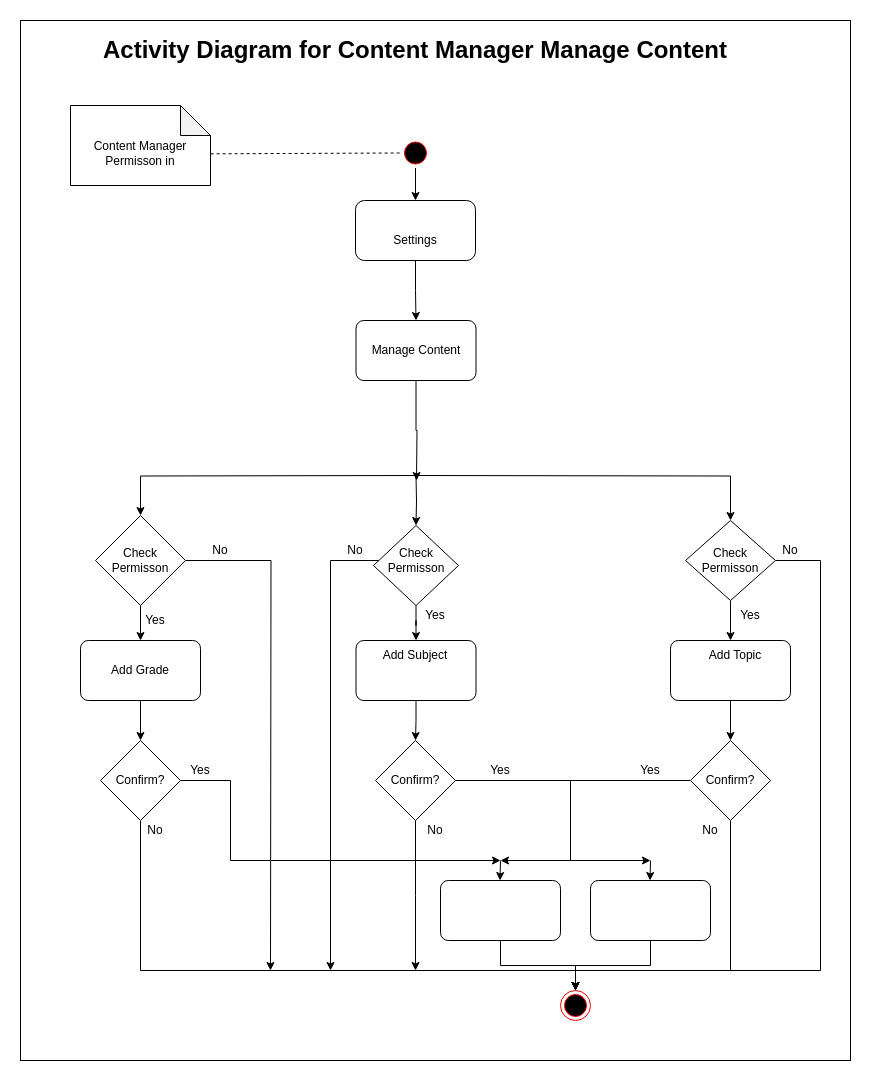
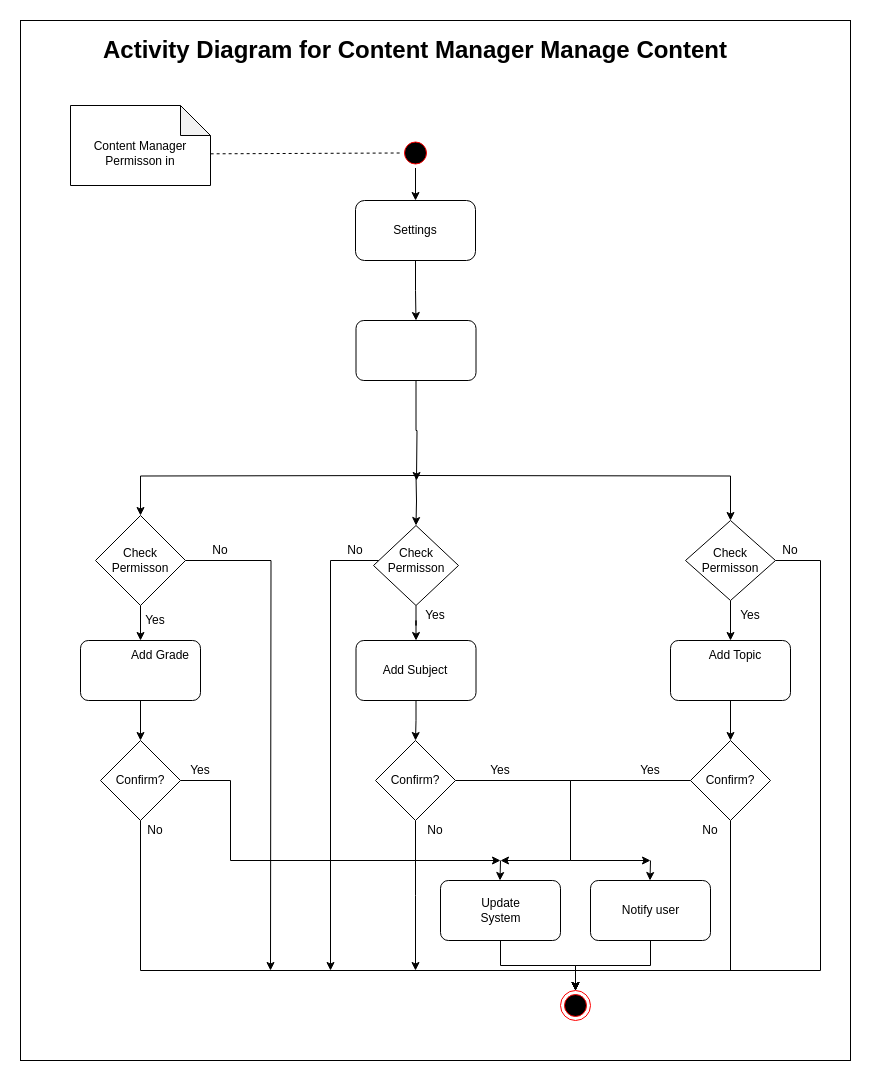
(416, 241) -> (416, 231)
(416, 351) -> none
(416, 656) -> (416, 671)
(141, 671) -> (161, 656)
none -> (501, 911)
none -> (651, 911)
